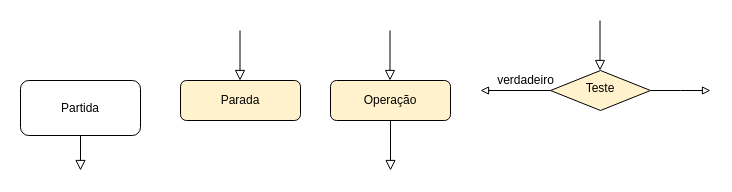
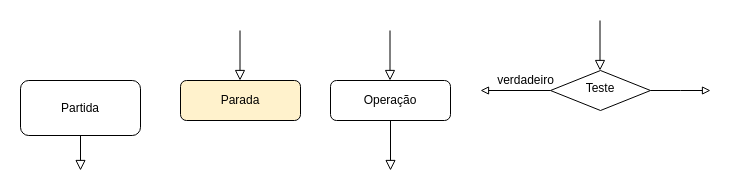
(601, 91) -> (601, 91)
(391, 101) -> (391, 101)
